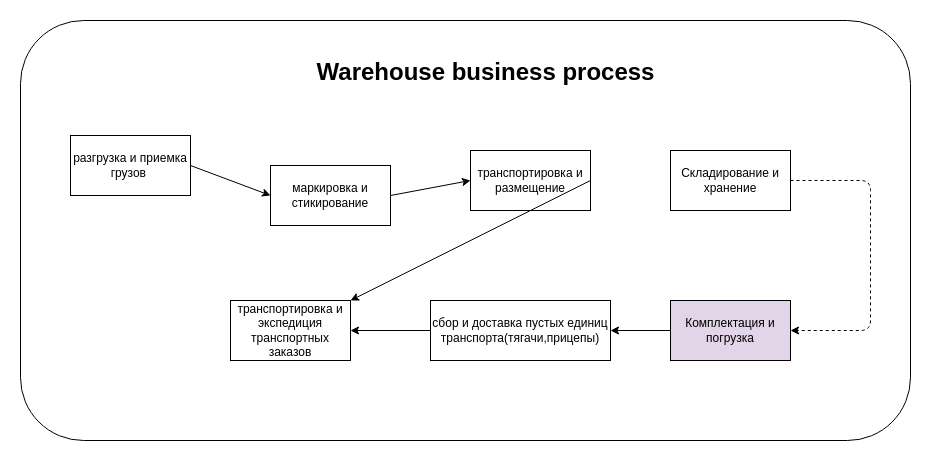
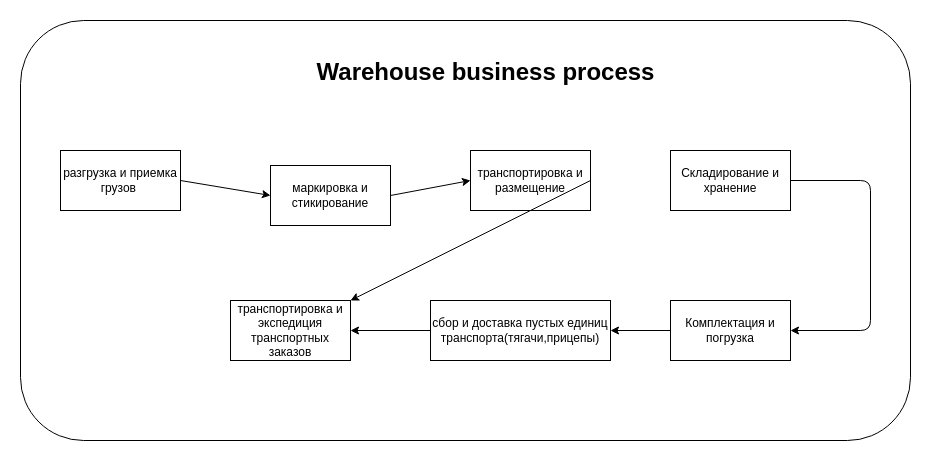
(131, 166) -> (121, 181)
(871, 253) -> (871, 253)
(731, 331) -> (731, 331)
